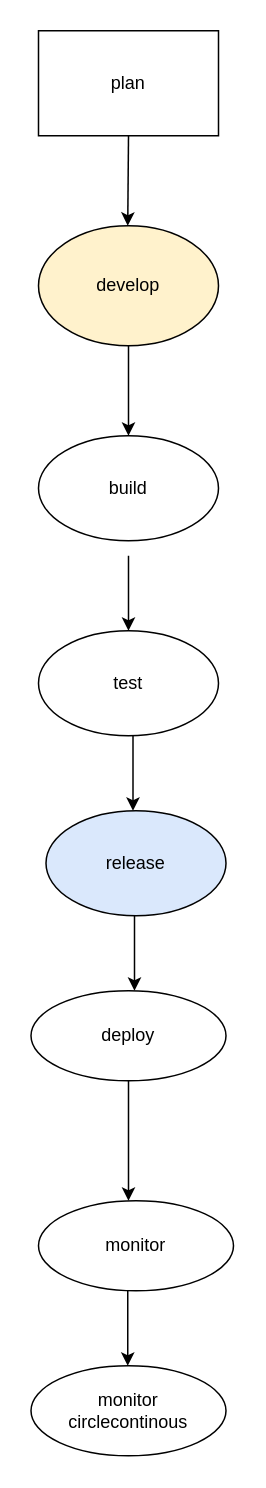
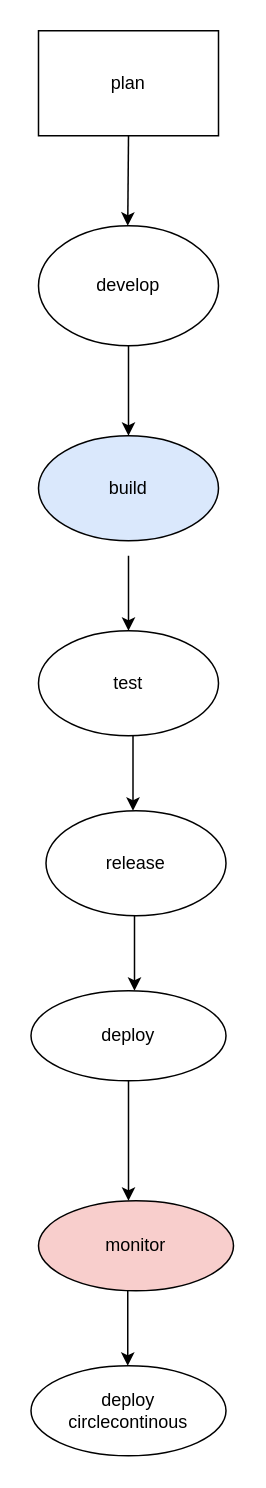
(128, 286) -> (128, 286)
(128, 488) -> (128, 488)
(136, 863) -> (136, 863)
(136, 1246) -> (136, 1246)
(128, 1411) -> (128, 1411)
